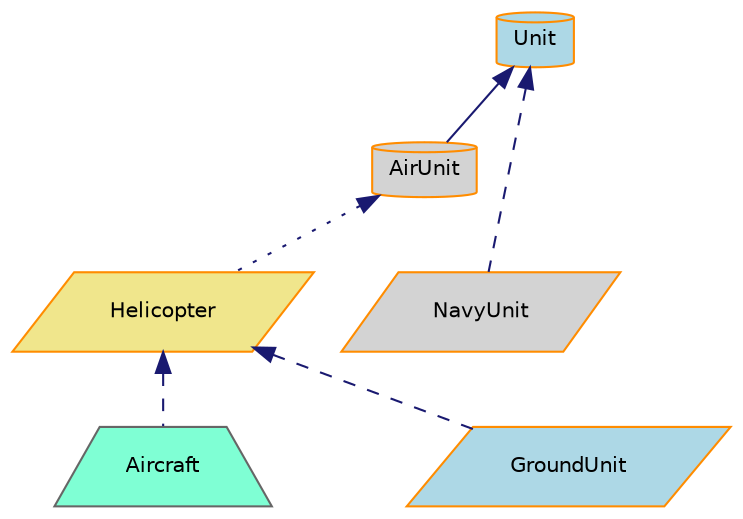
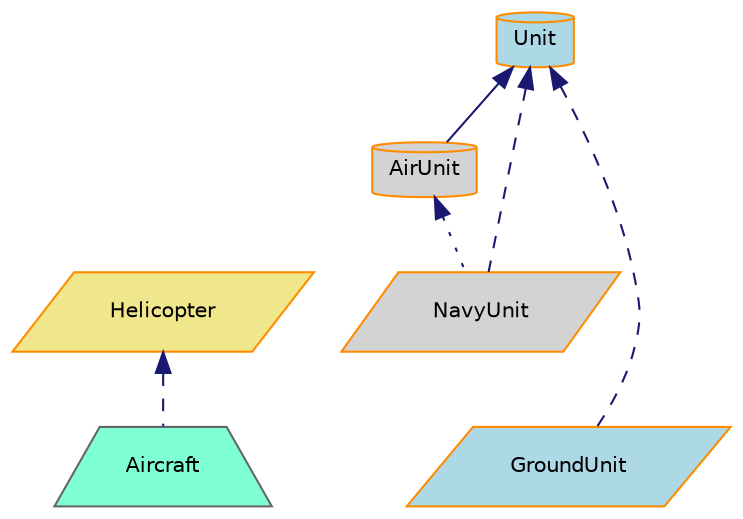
(297, 239) -> (454, 244)
(373, 392) -> (629, 254)
